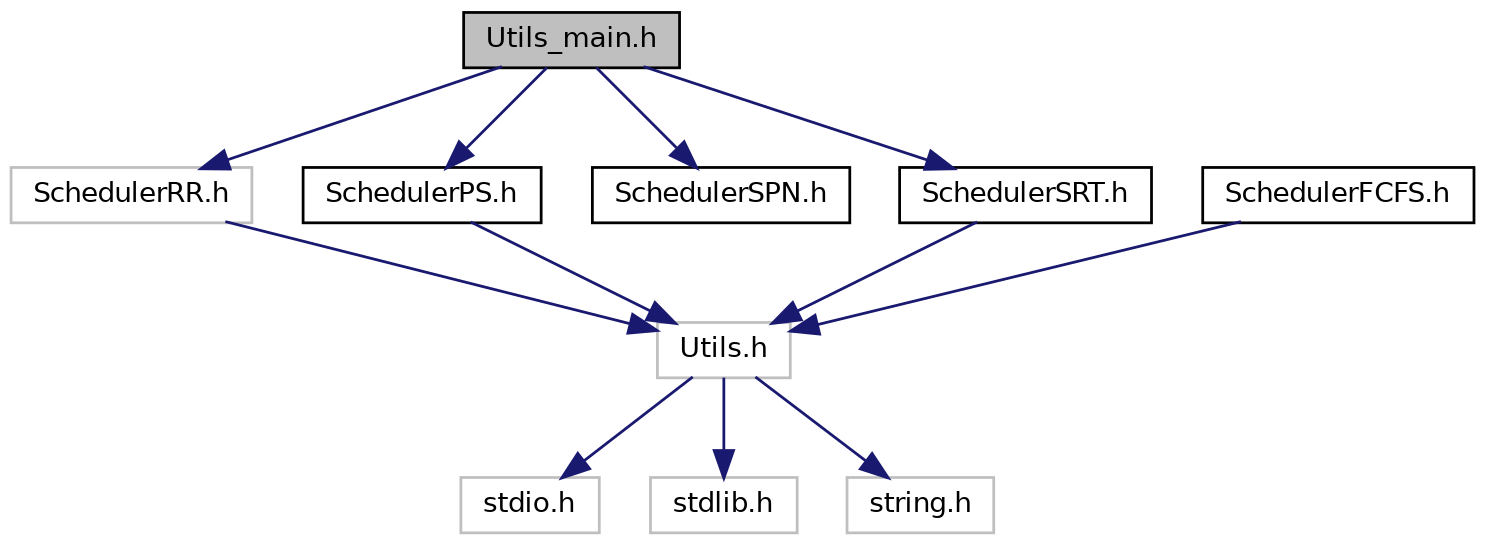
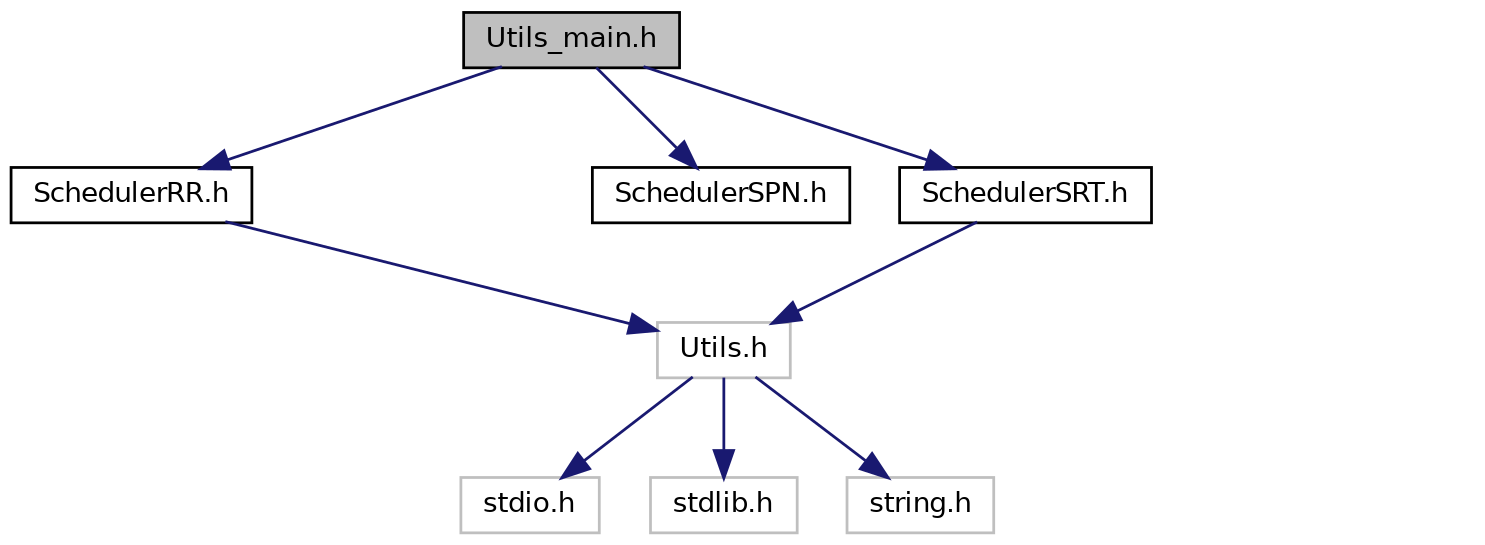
(131, 195) -> (131, 195)
(422, 195) -> none
(1338, 195) -> none
